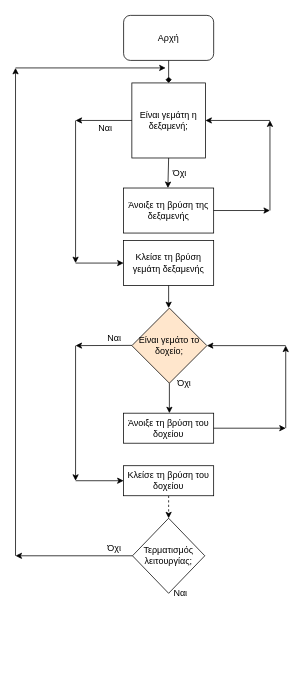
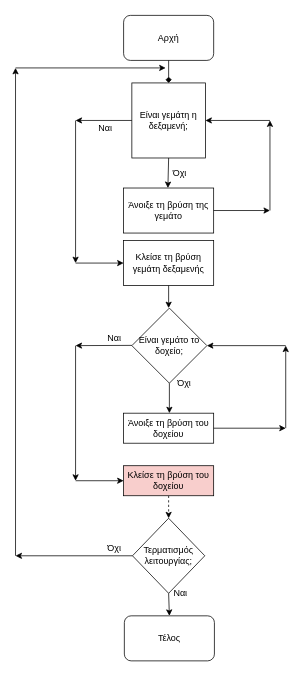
(168, 210) -> (168, 210)
(169, 345) -> (169, 345)
(168, 480) -> (168, 480)
none -> (169, 601)
none -> (169, 638)
